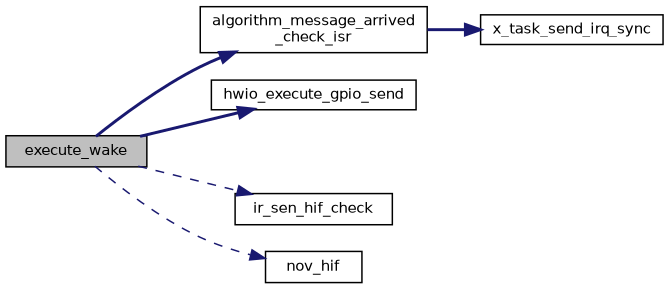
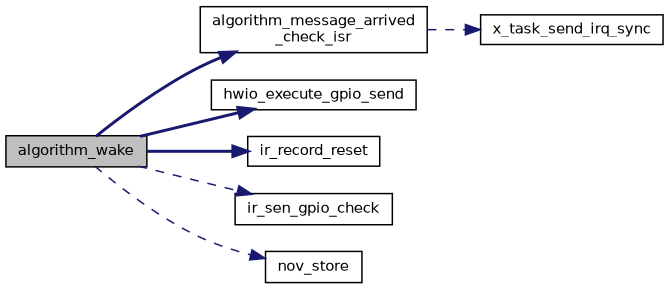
(446, 30) -> (446, 30)
(76, 151) -> (76, 151)
none -> (314, 151)
(314, 209) -> (314, 209)
(314, 267) -> (314, 267)
